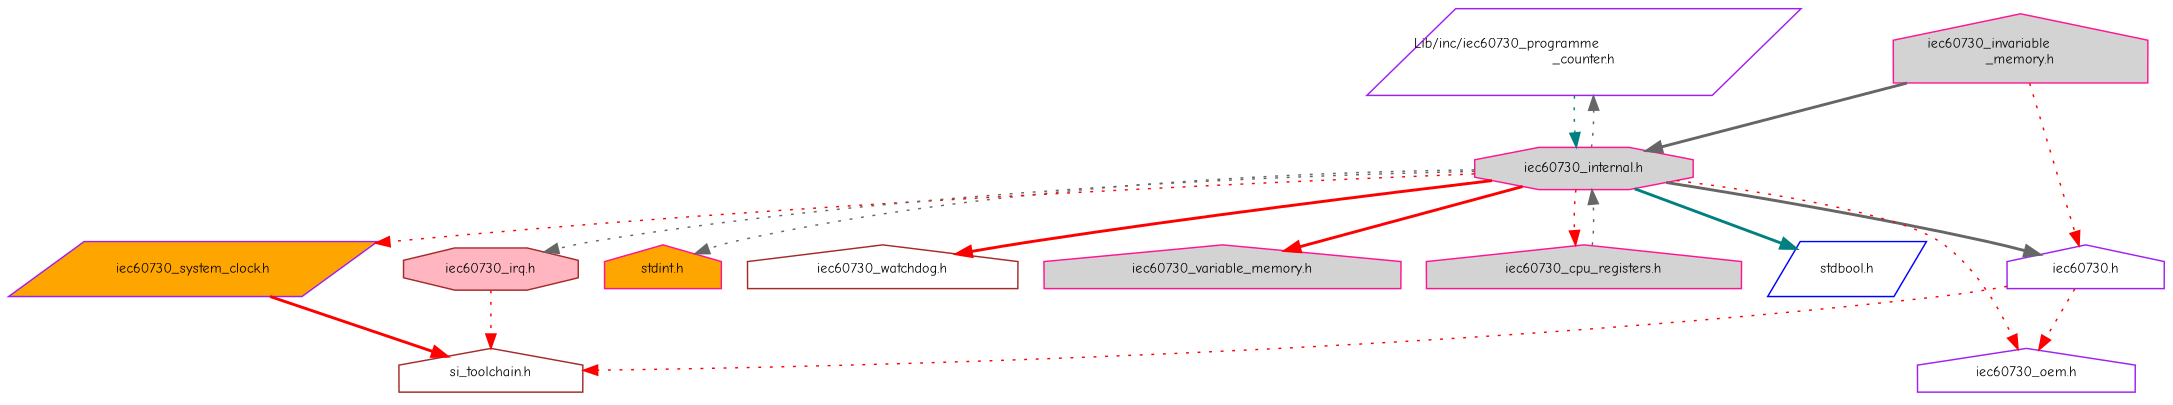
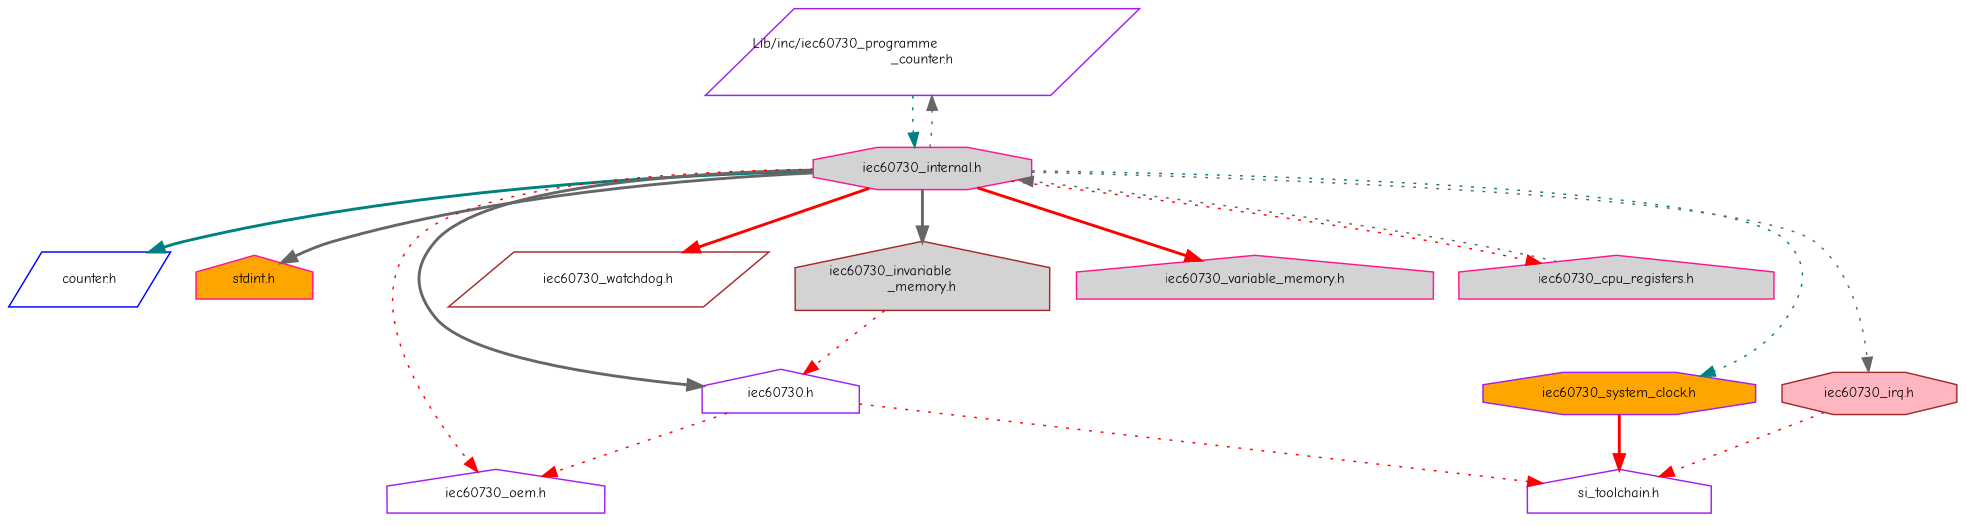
(2021, 52) -> (922, 279)
(1784, 115) -> (922, 208)
(1090, 189) -> (421, 220)
(688, 217) -> (1500, 189)
(193, 269) -> (1619, 393)
(883, 269) -> (609, 279)
(1847, 269) -> (90, 279)
(491, 373) -> (1619, 494)
